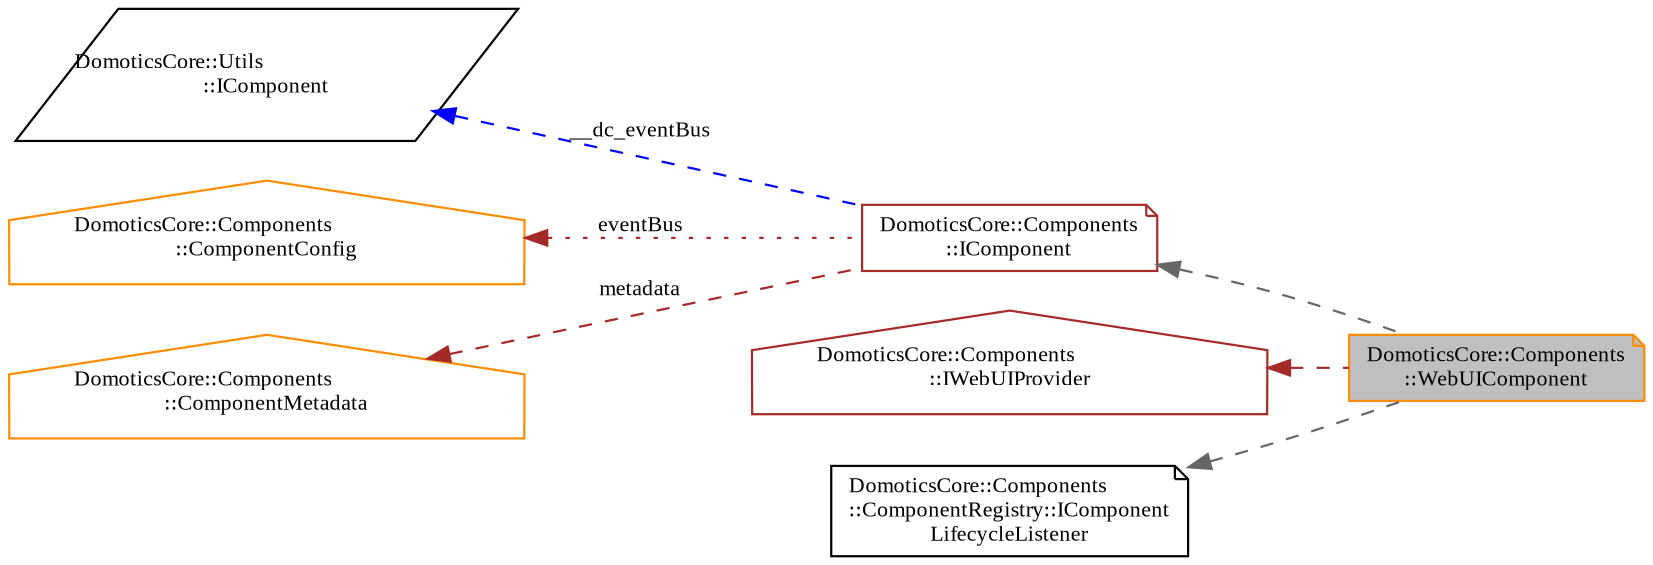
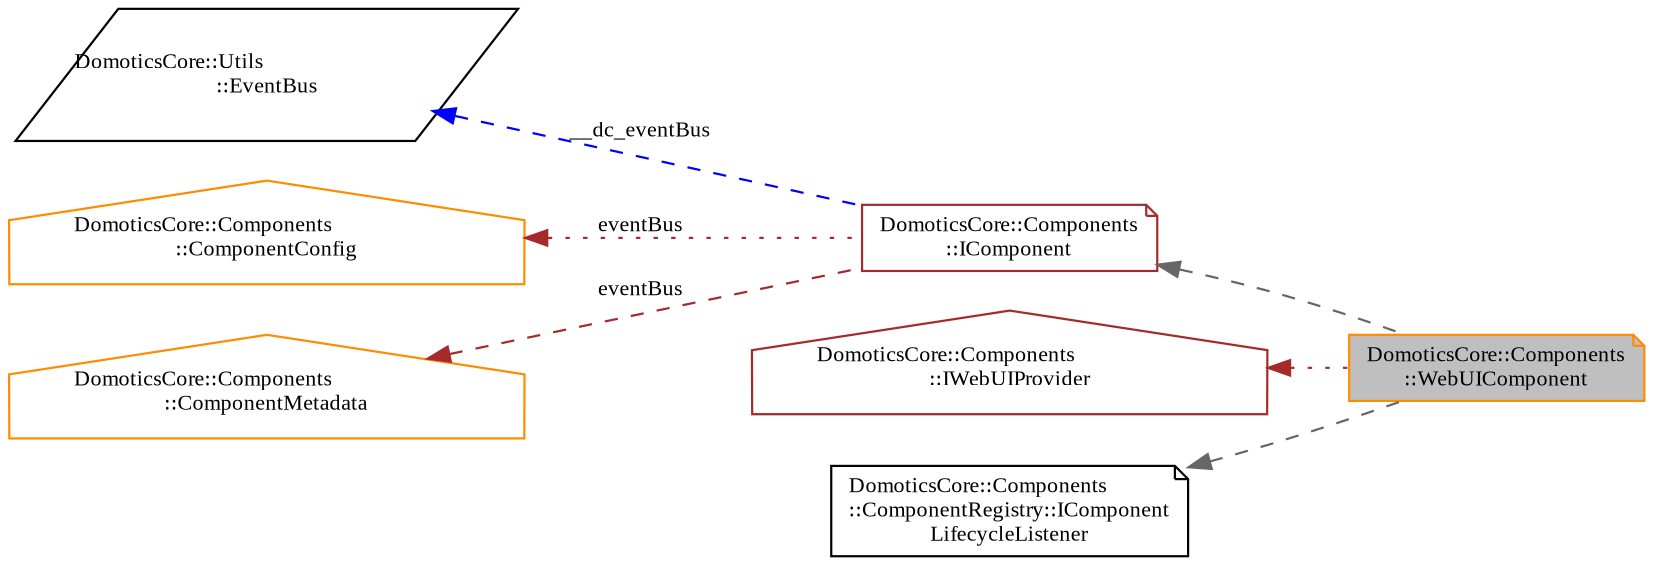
(267, 75) -> (267, 75)
(638, 290) -> (638, 290)
(1320, 368) -> (1320, 368)
